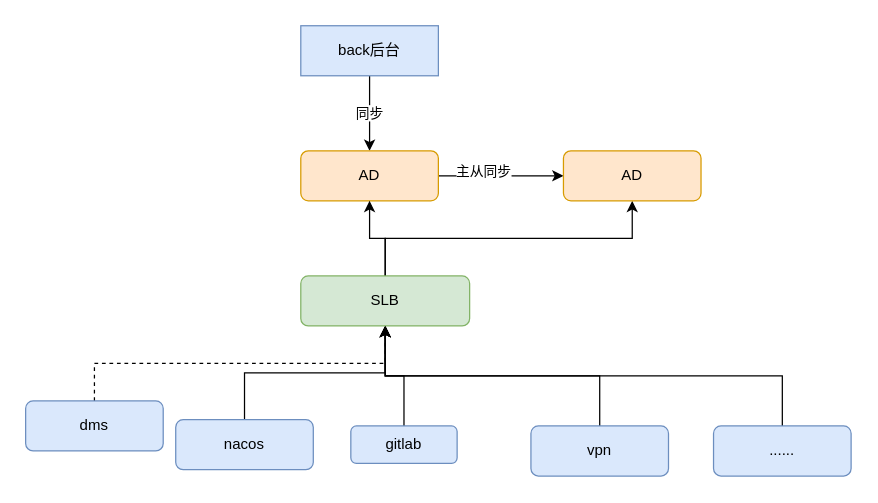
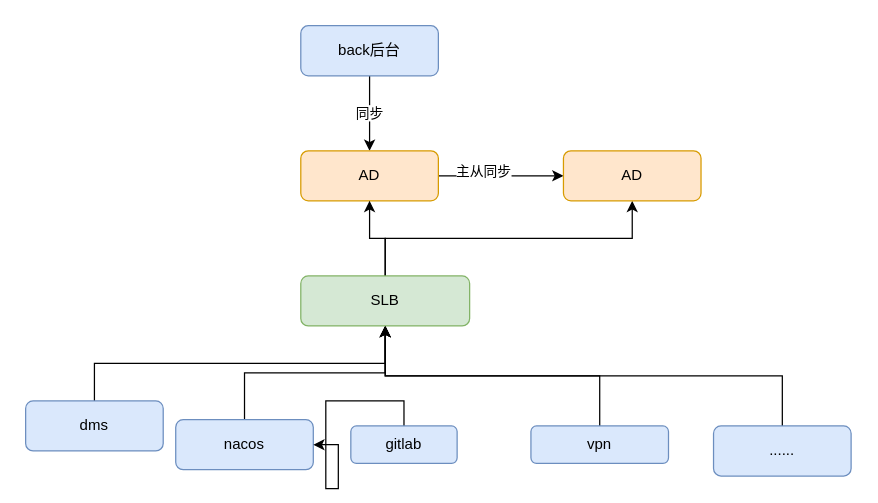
(369, 51) -> (369, 51)
(221, 363) -> (221, 363)
(404, 390) -> (326, 440)
(599, 451) -> (599, 444)
